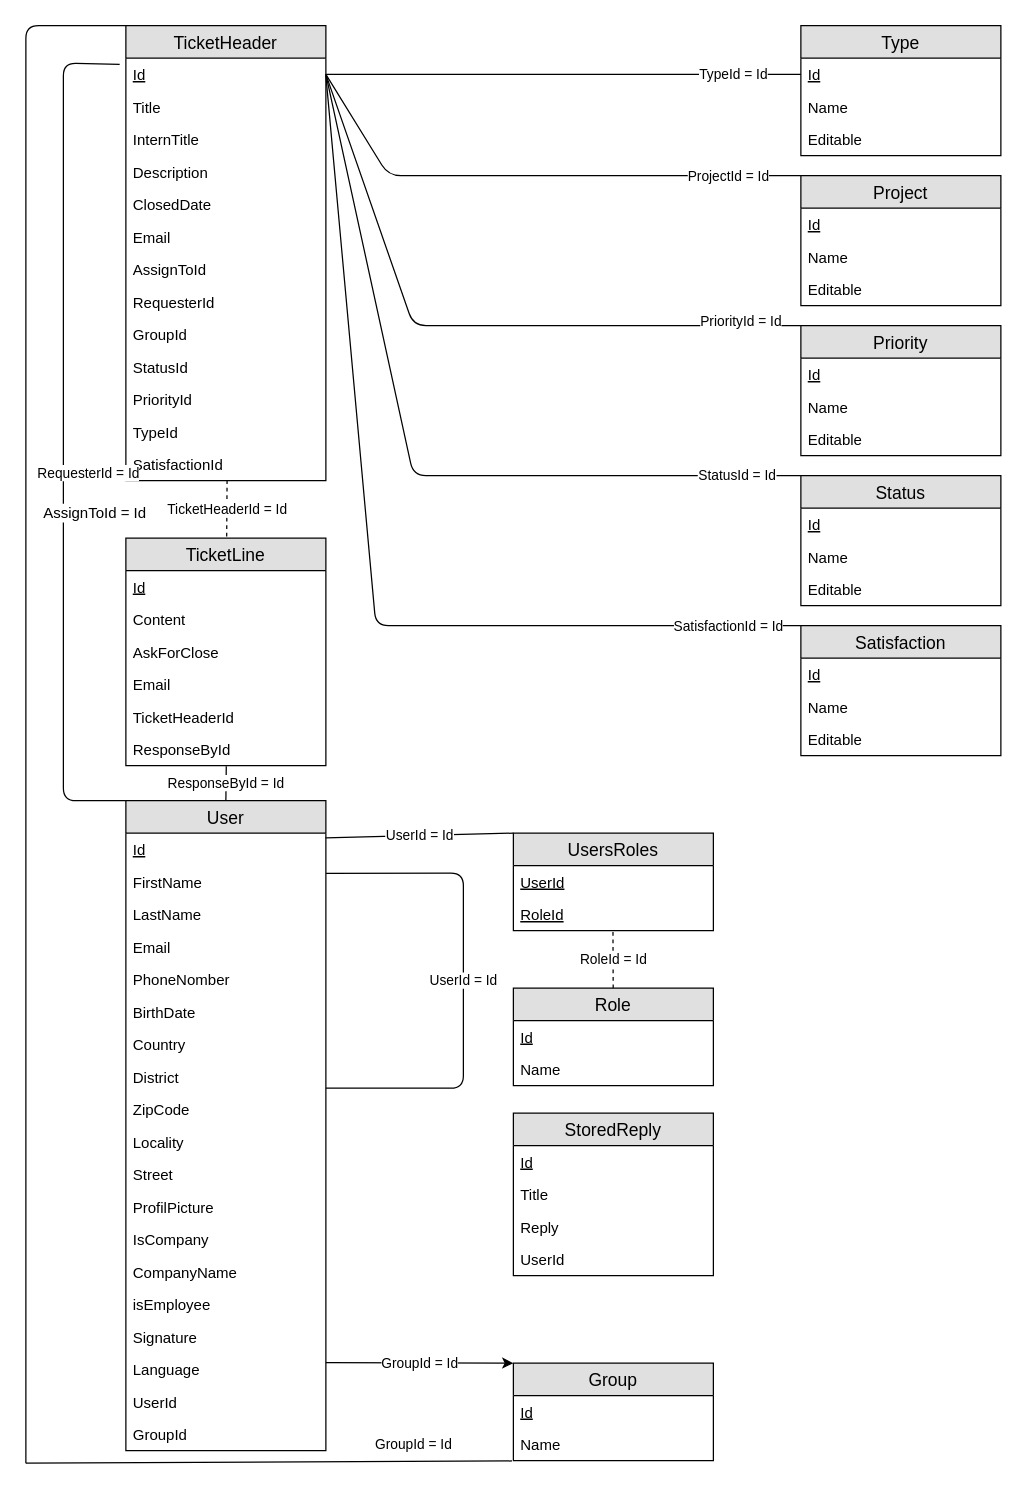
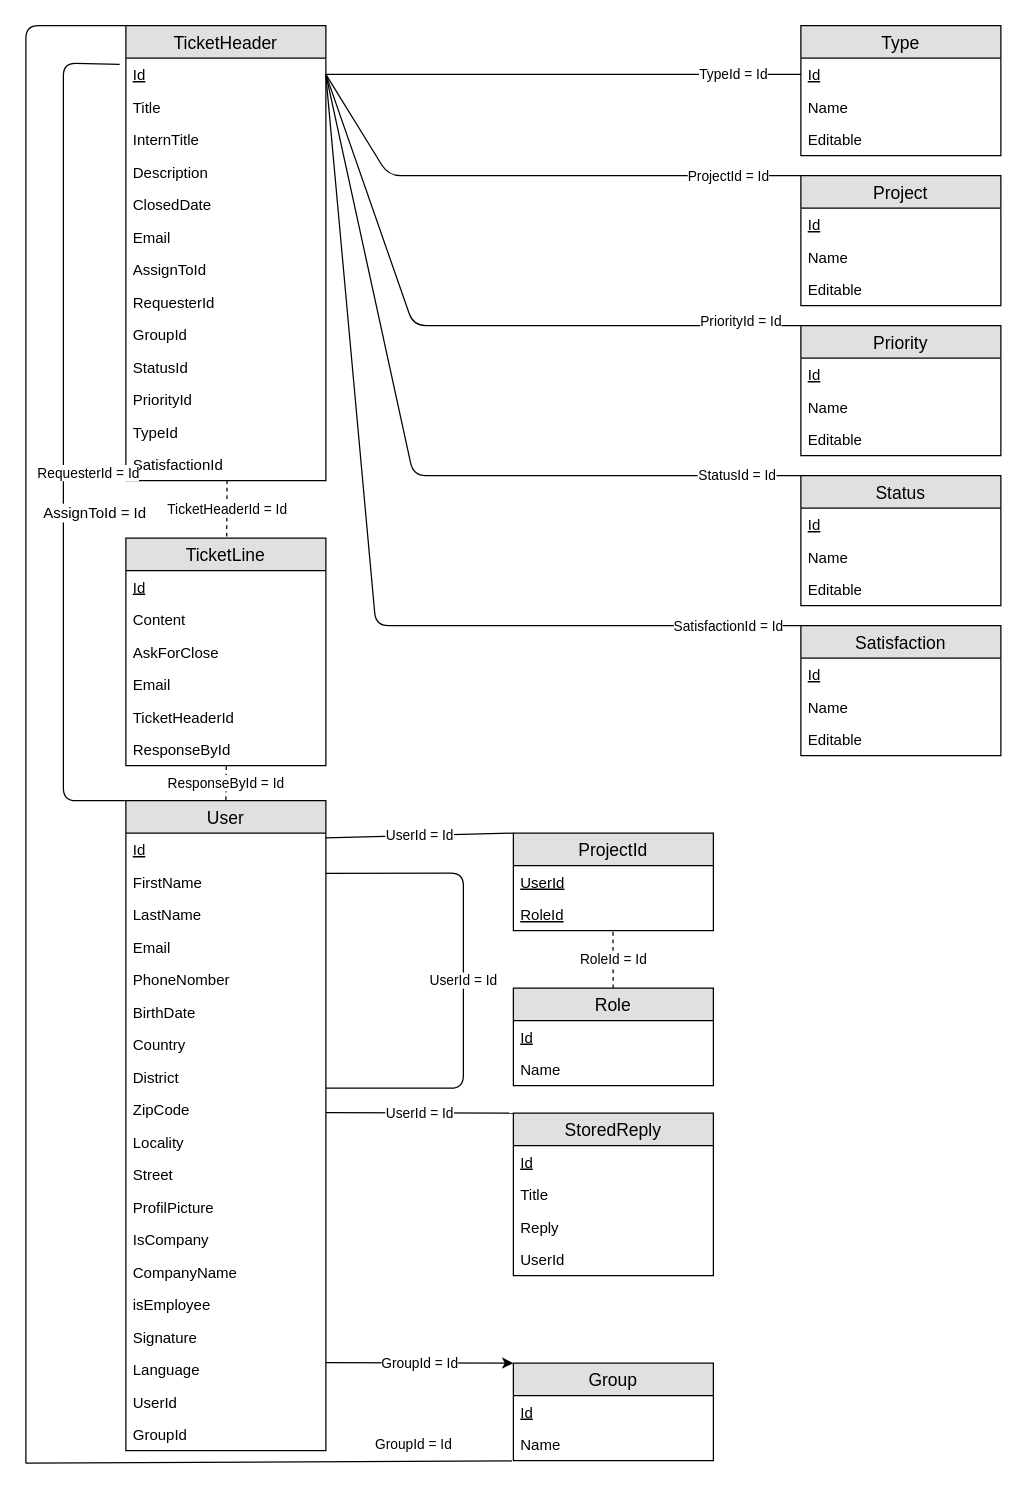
(226, 771) -> (226, 771)
(613, 850) -> (613, 850)
none -> (419, 1113)
